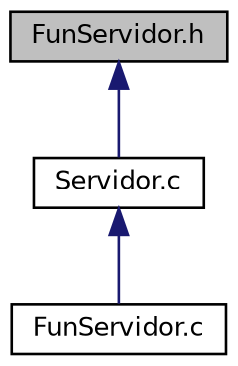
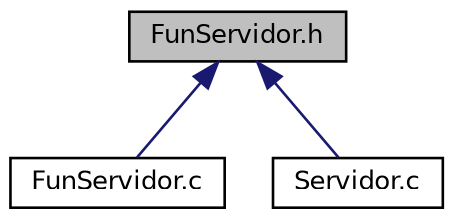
(119, 270) -> (169, 120)
